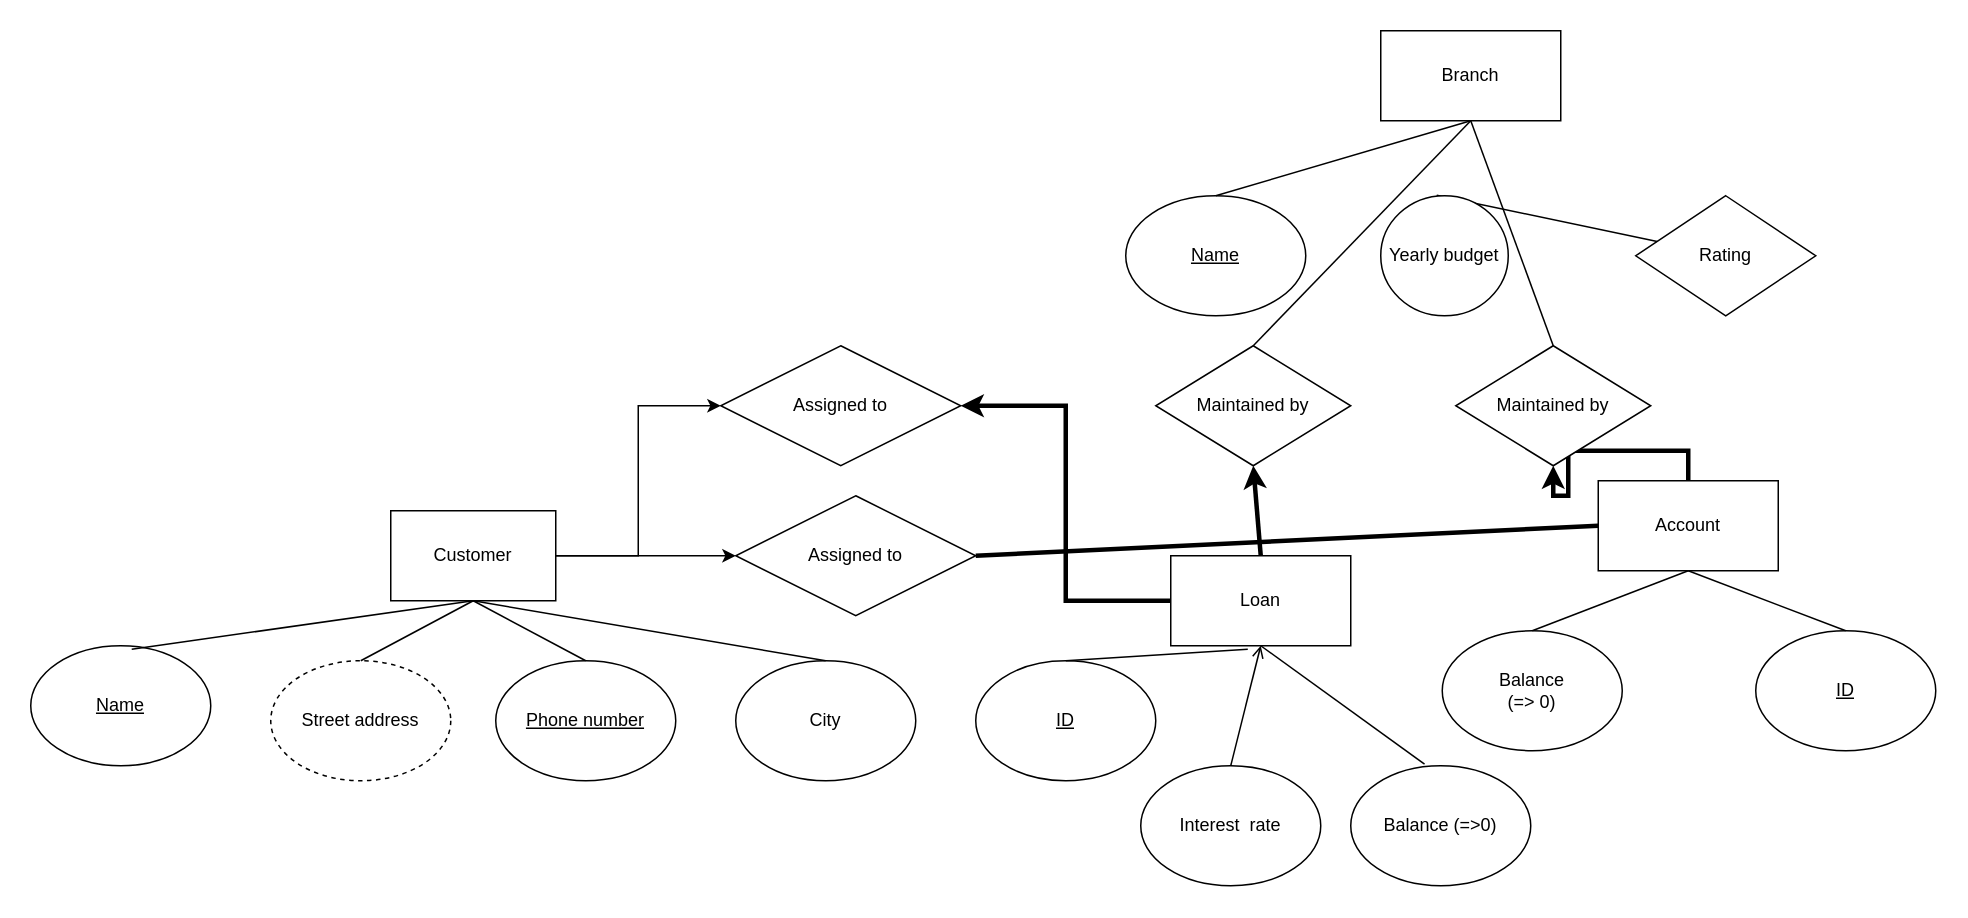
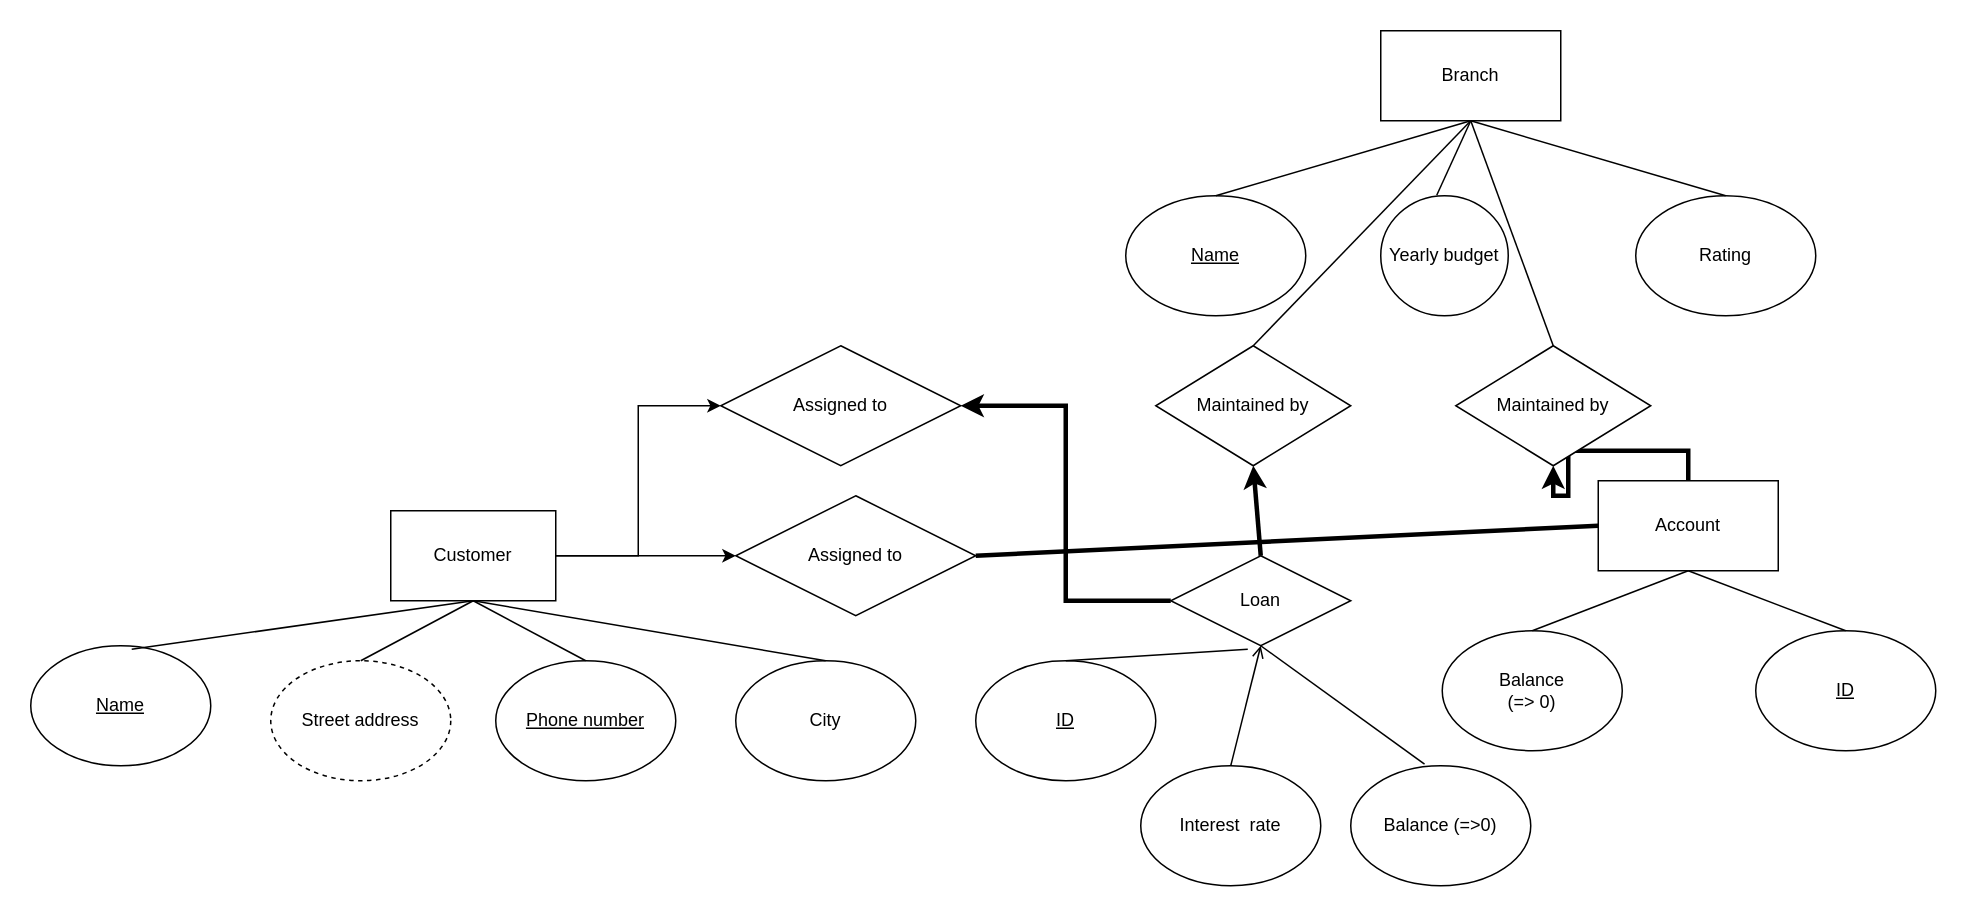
none -> (1600, 159)
(1566, 222) -> (1453, 160)
(1726, 256) -> (1726, 256)
(1261, 601) -> (1261, 601)
